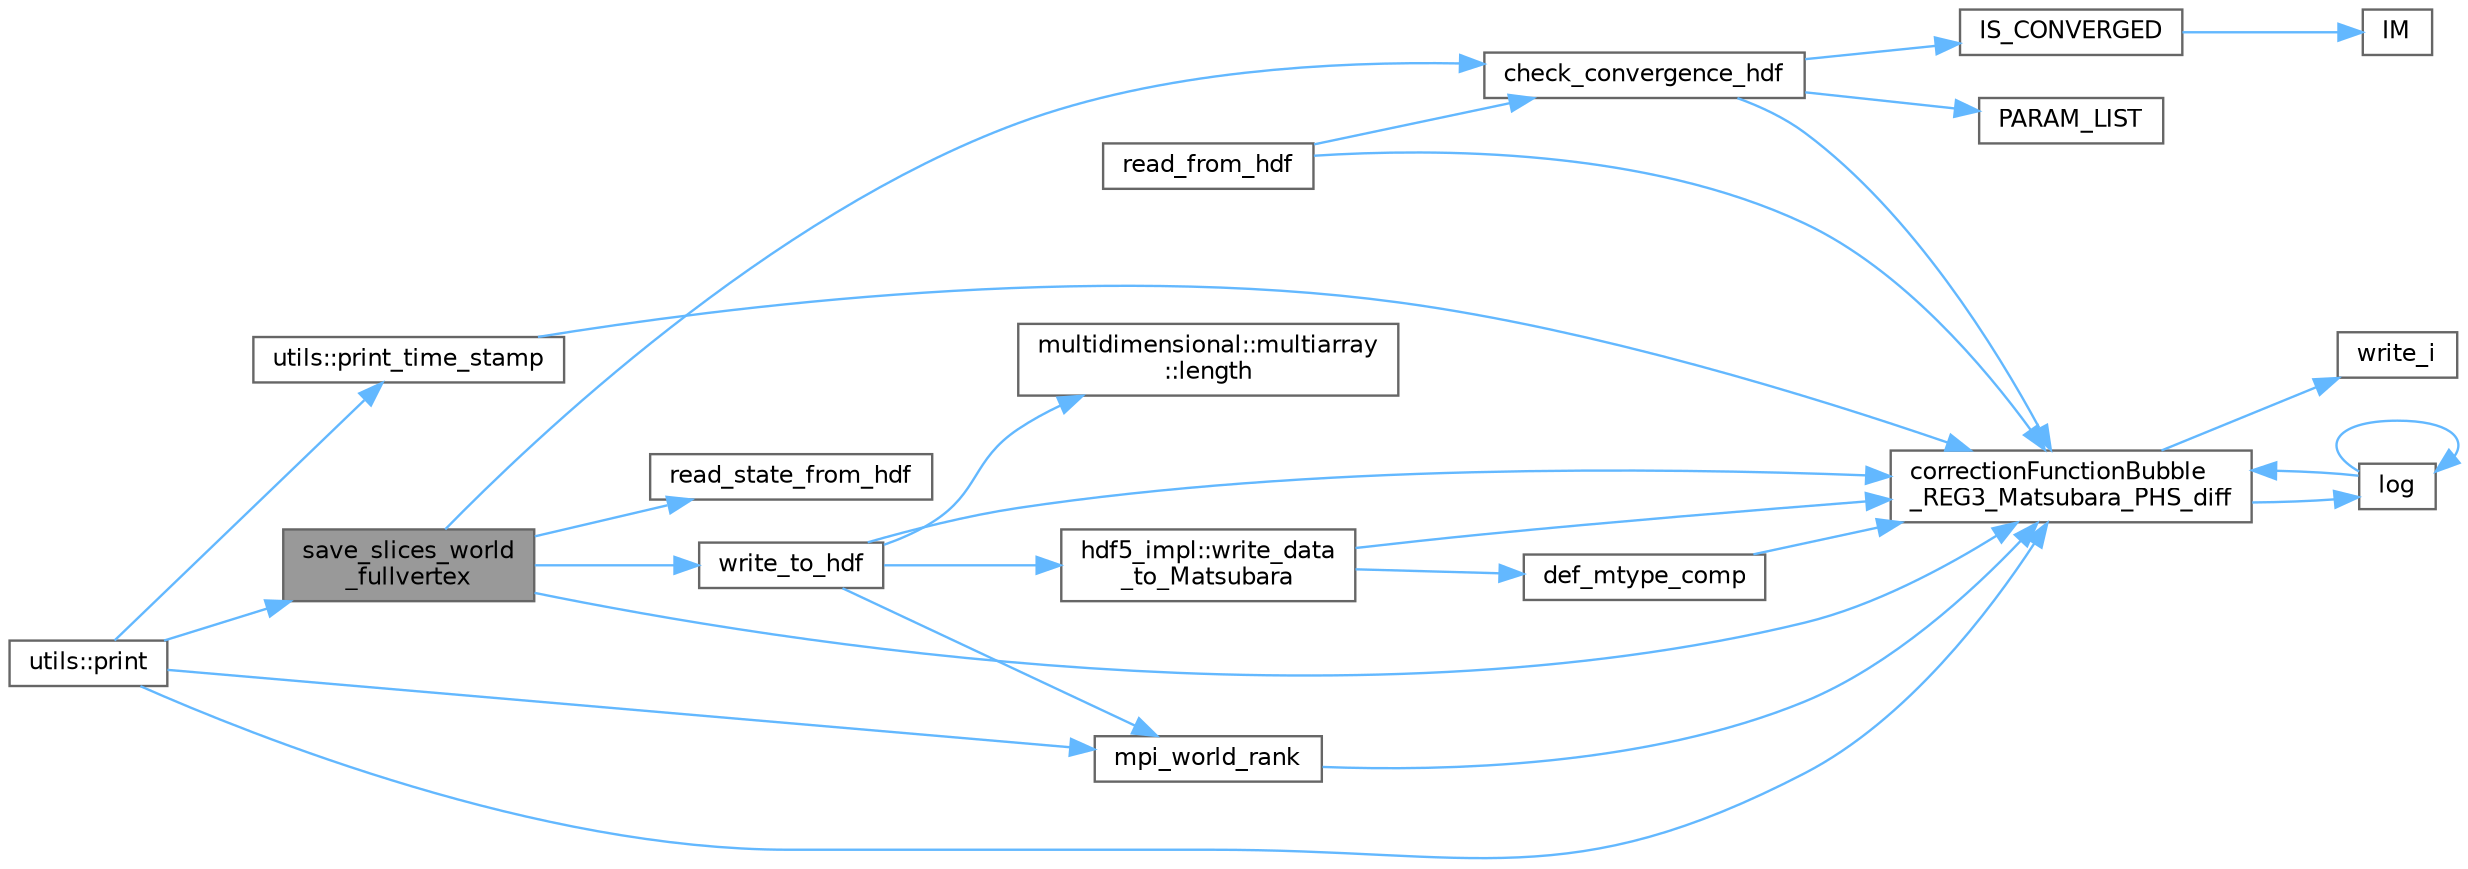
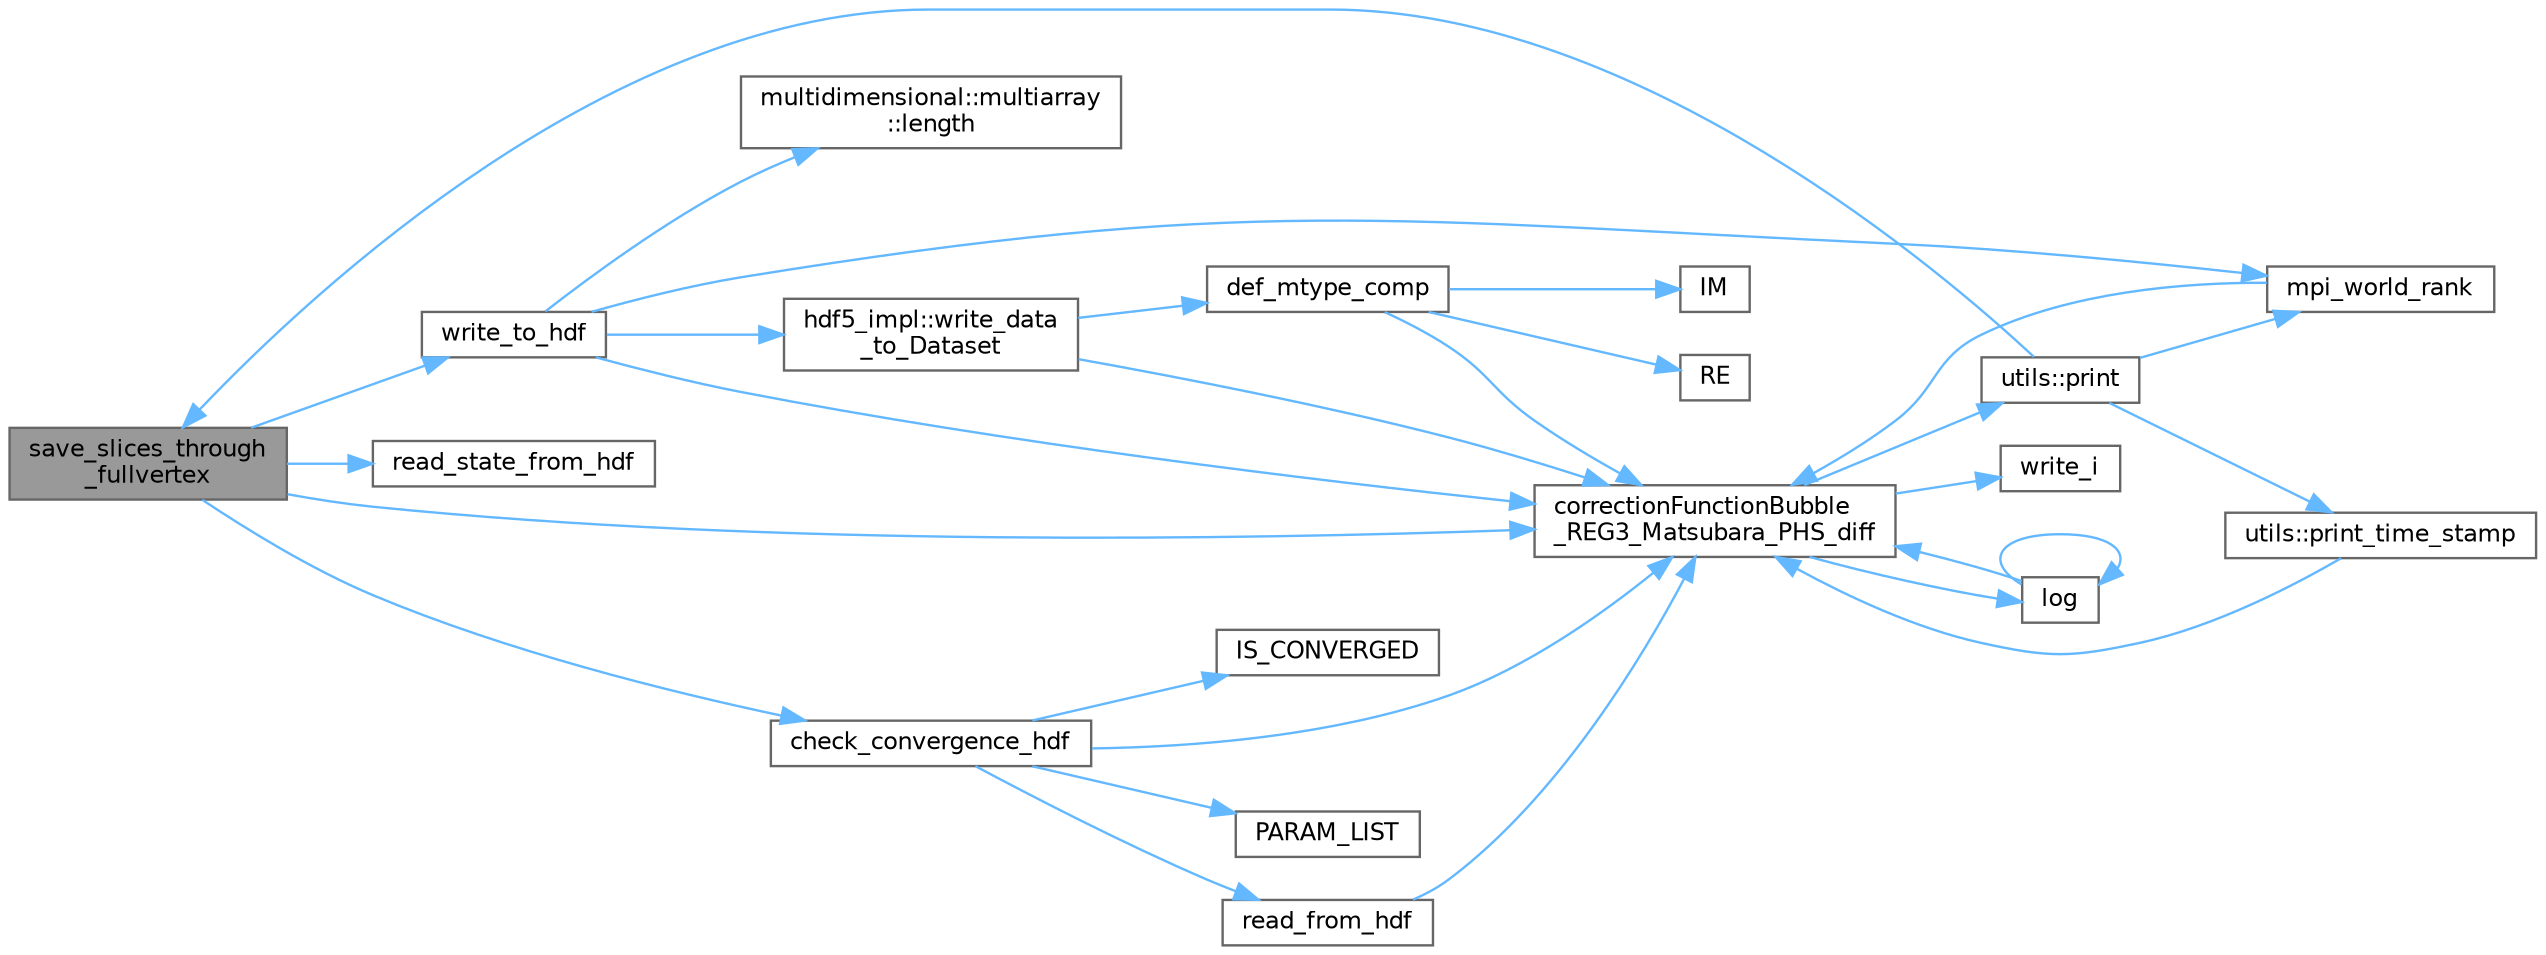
(2260, 32) -> (1553, 289)
(1412, 124) -> (1104, 832)
none -> (1715, 378)
(409, 565) -> (148, 464)
(1208, 565) -> (931, 335)
(1132, 850) -> (1892, 449)
